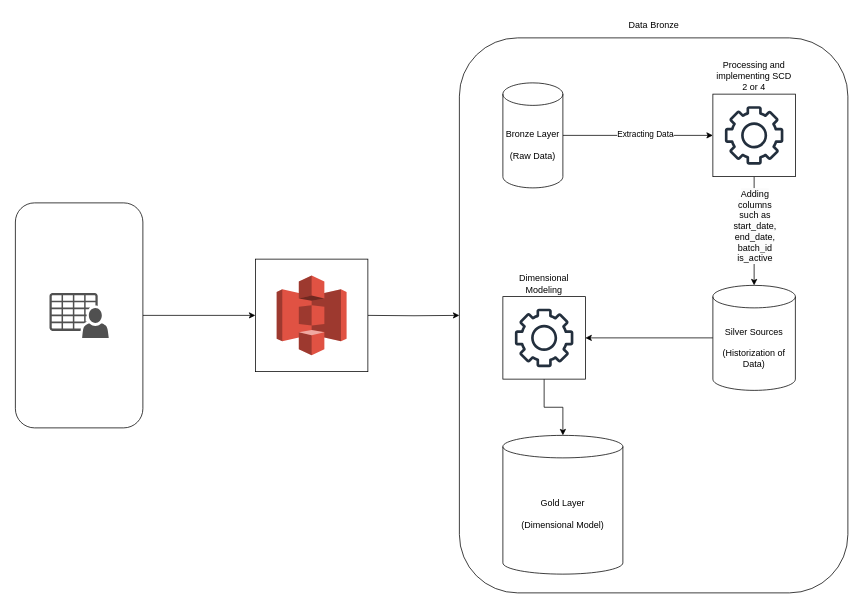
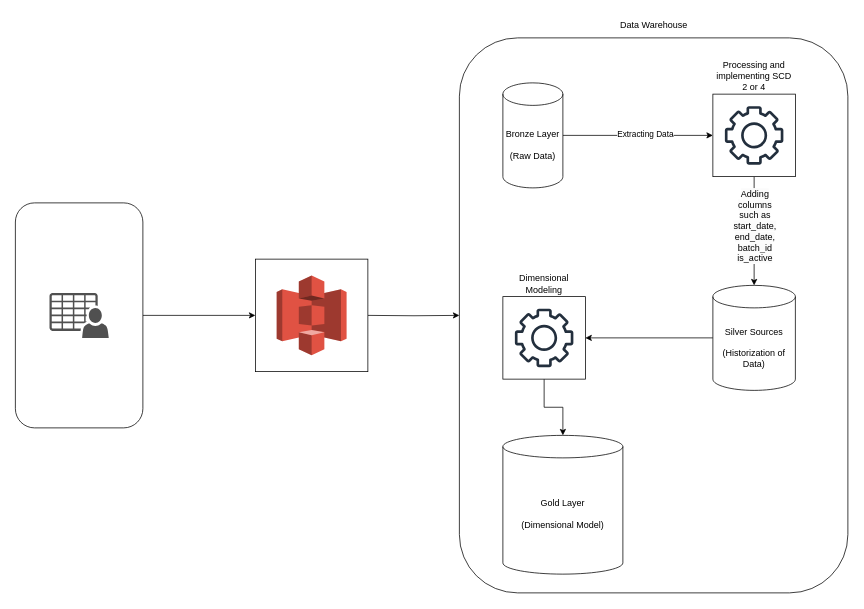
(654, 30) -> (654, 30)
